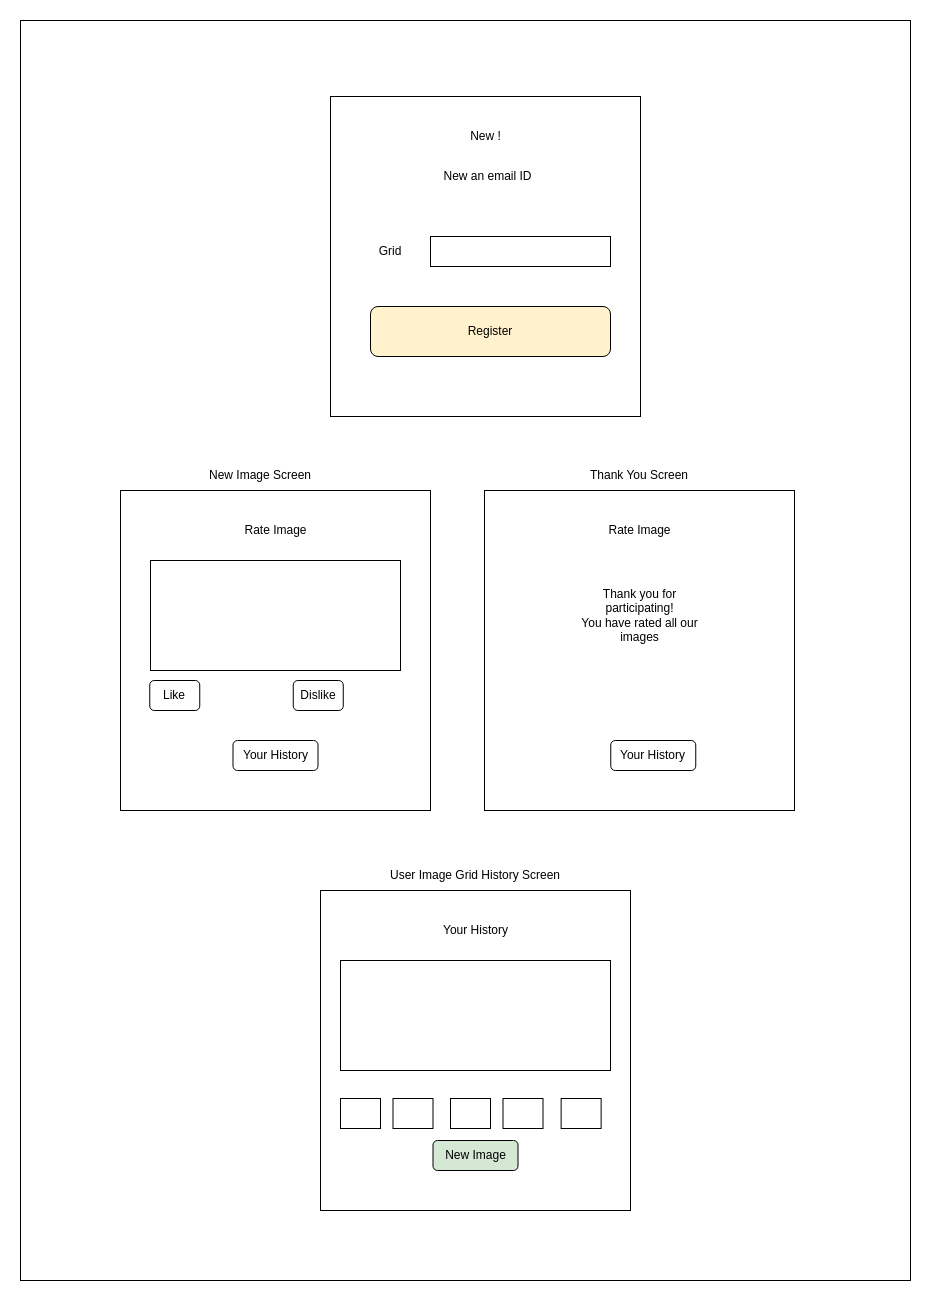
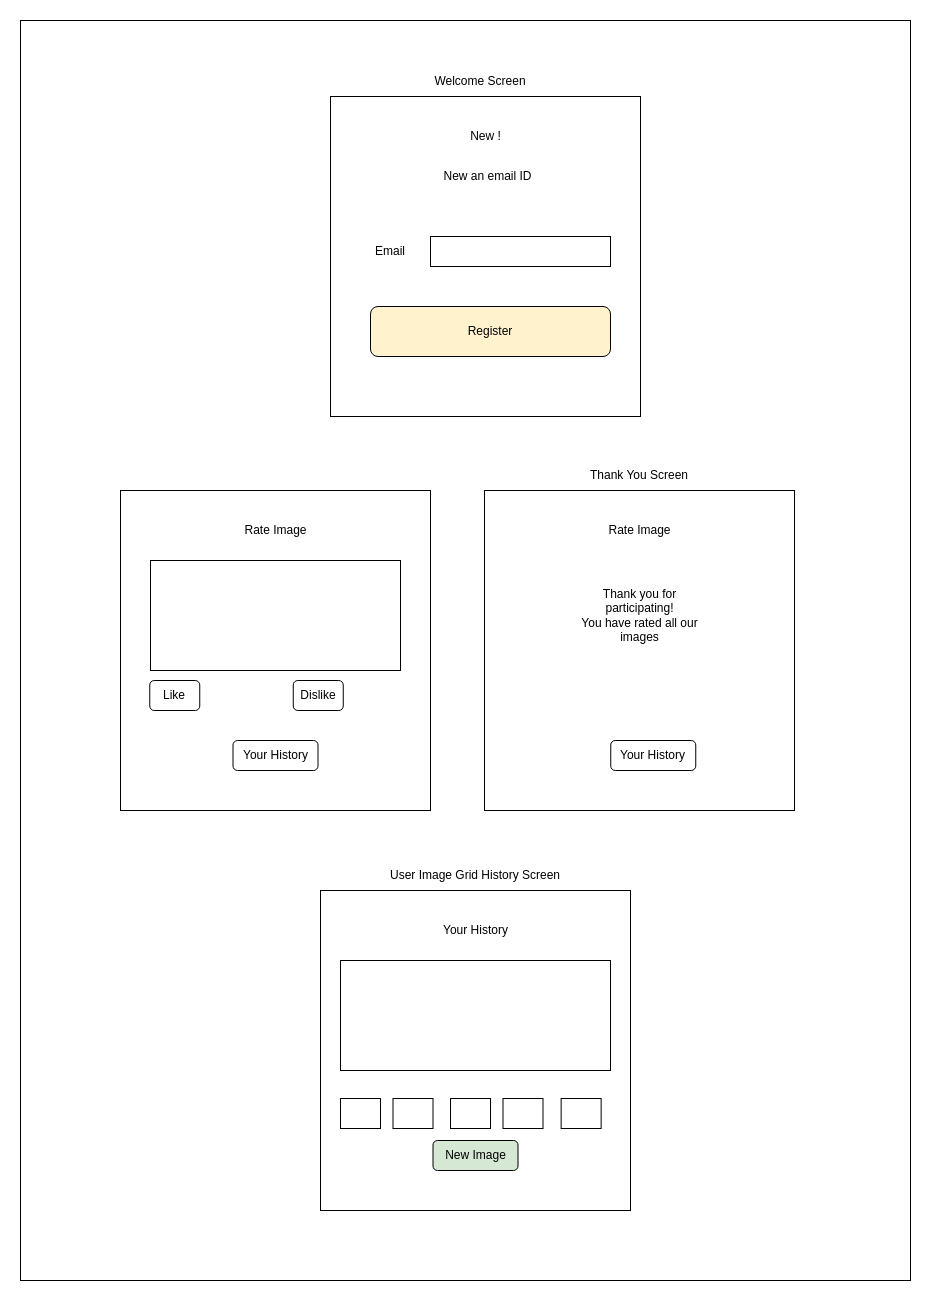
none -> (481, 82)
(391, 252) -> (391, 252)
(261, 476) -> none
